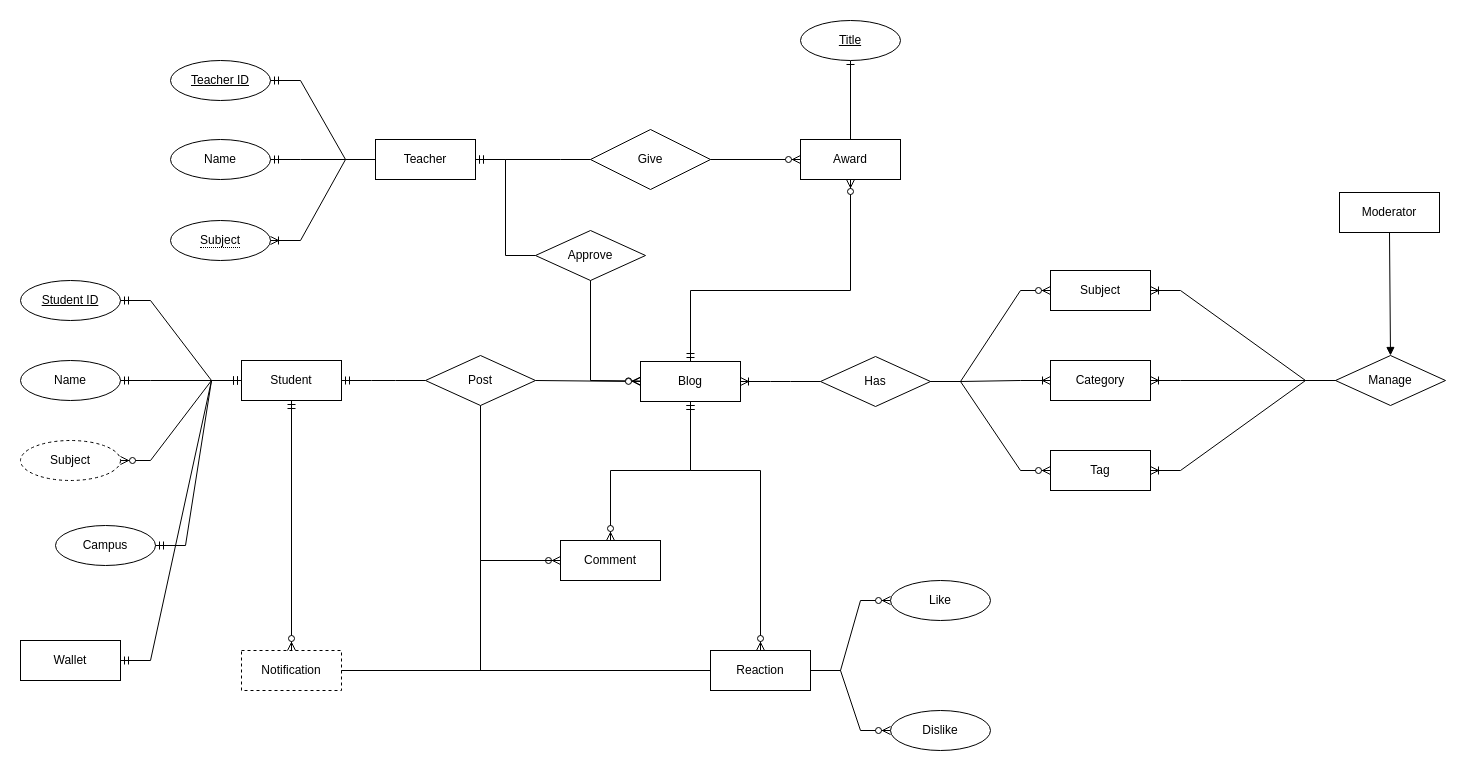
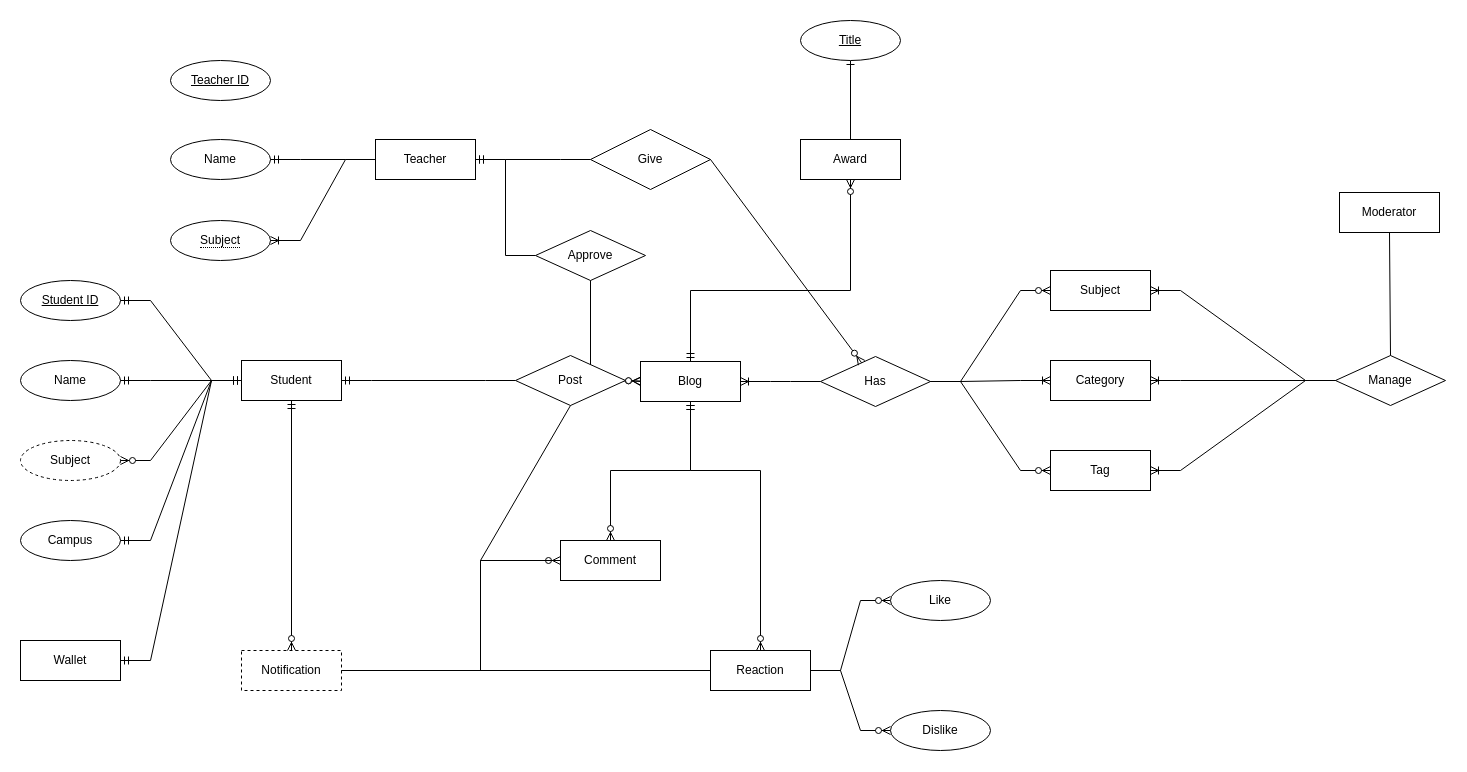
(315, 106) -> none
(756, 160) -> (786, 261)
(1390, 346) -> (1390, 350)
(481, 381) -> (571, 381)
(106, 546) -> (71, 541)
